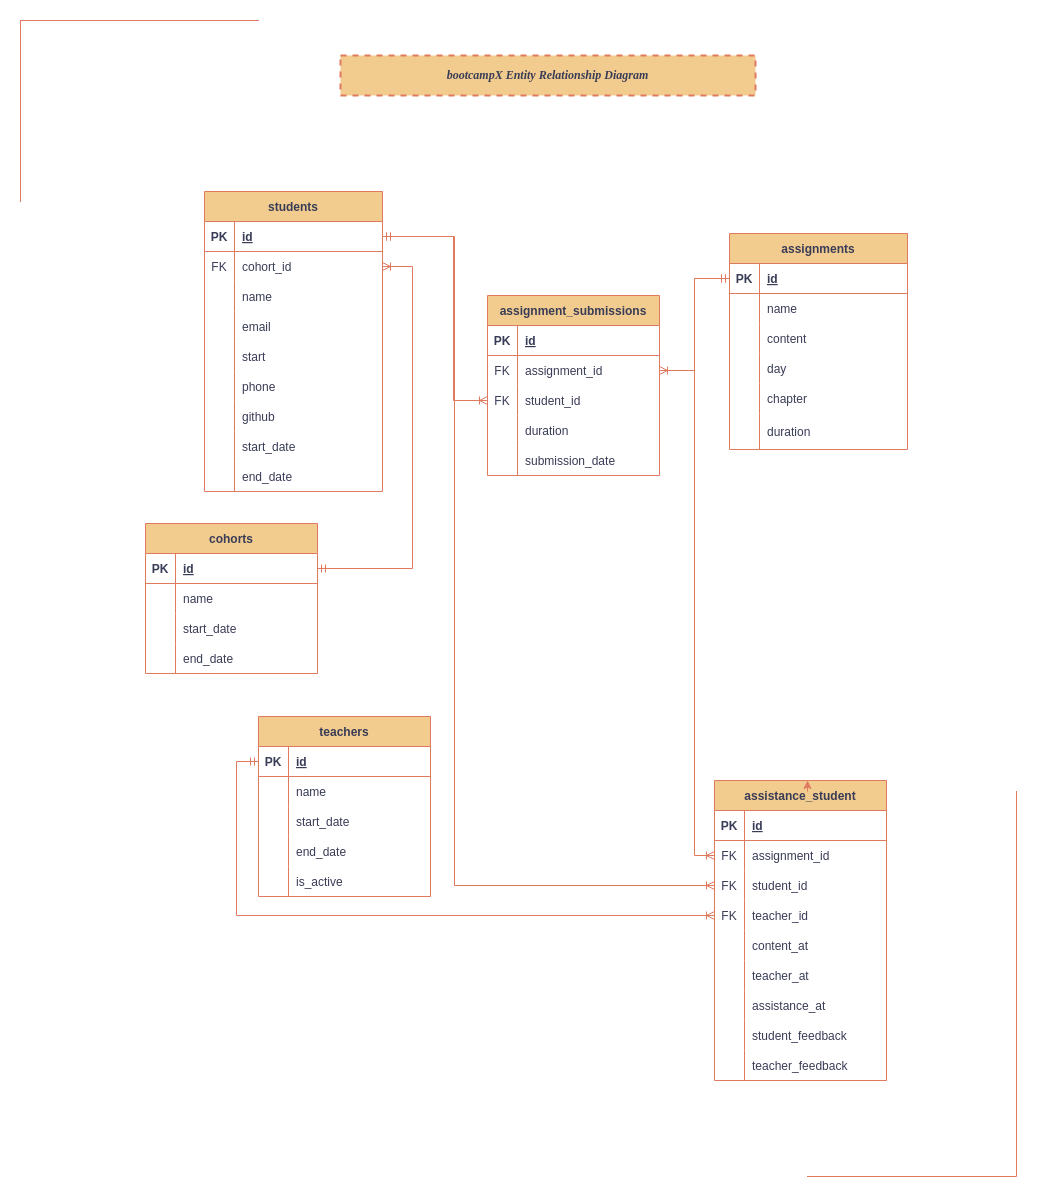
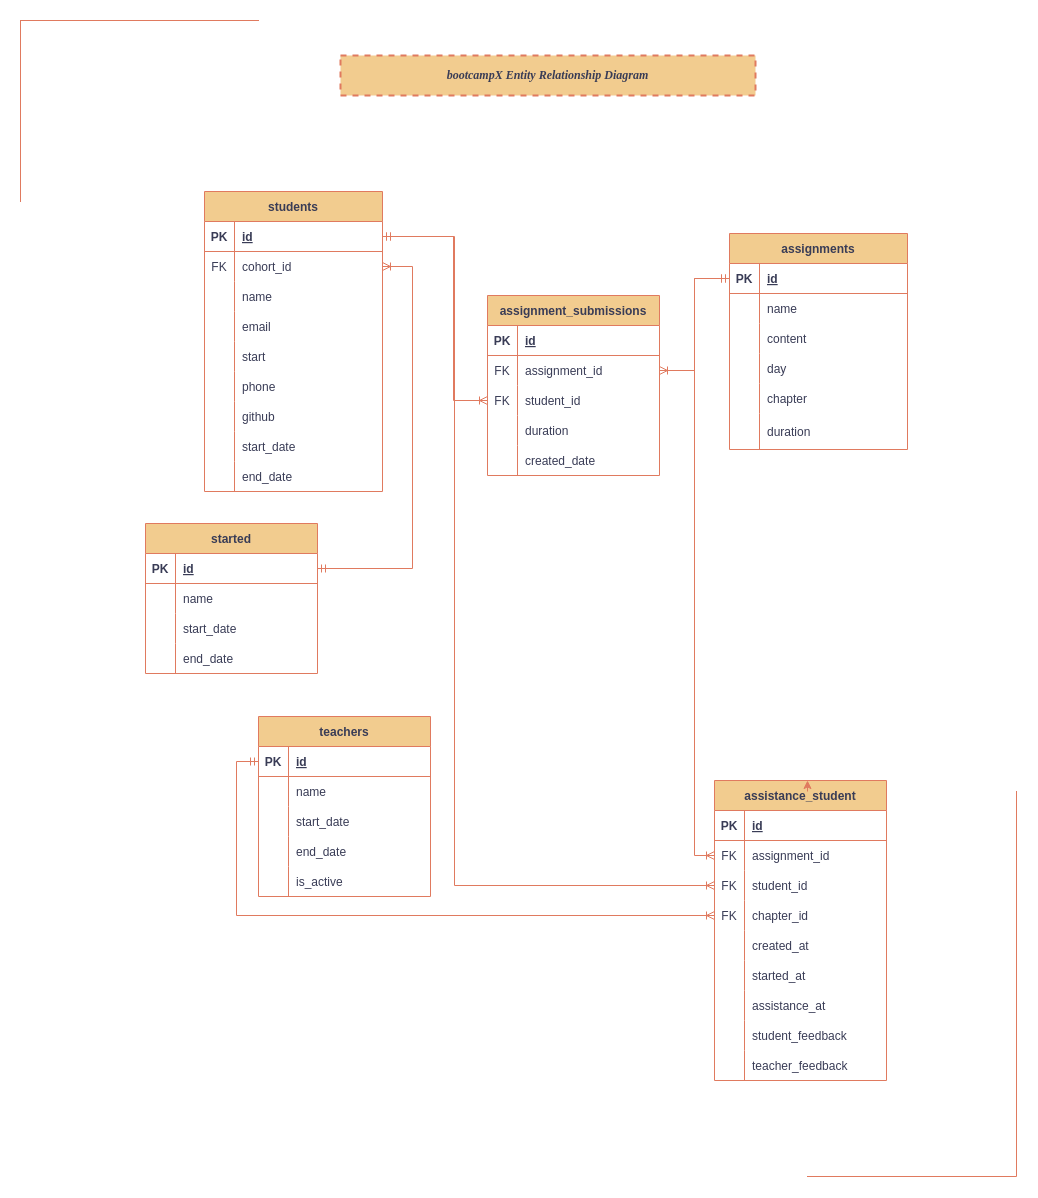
(572, 461) -> (565, 461)
(231, 539) -> (231, 539)
(784, 916) -> (784, 916)
(786, 946) -> (786, 946)
(786, 976) -> (786, 976)
